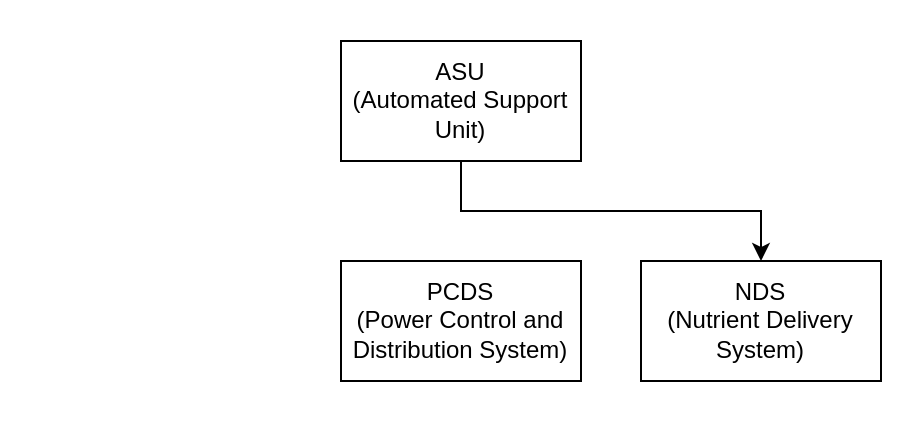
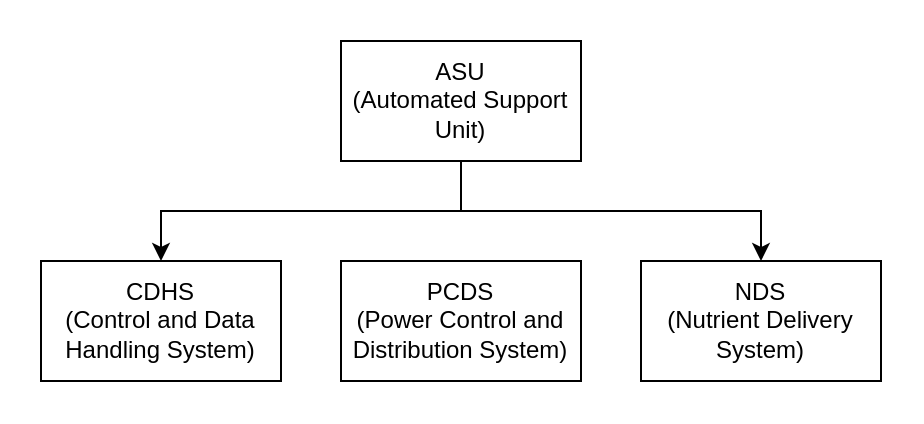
none -> (291, 211)
none -> (161, 321)
